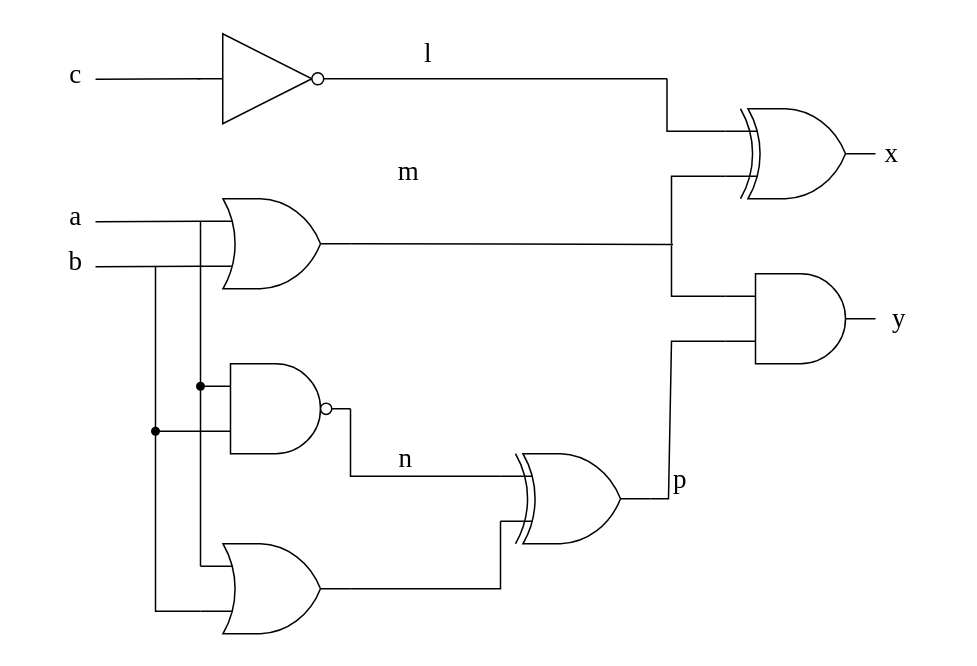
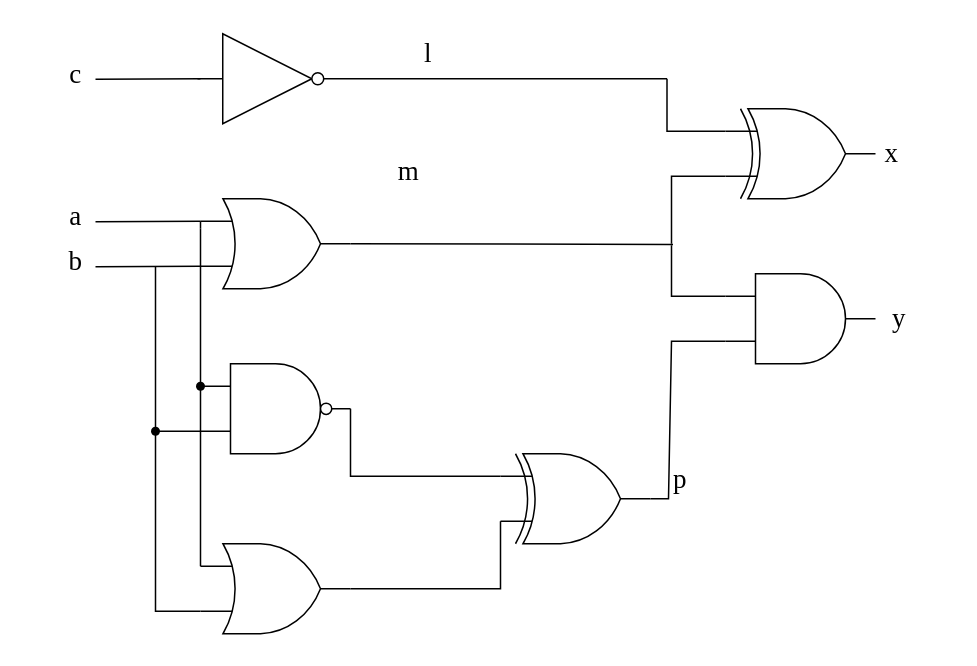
(406, 458) -> none
